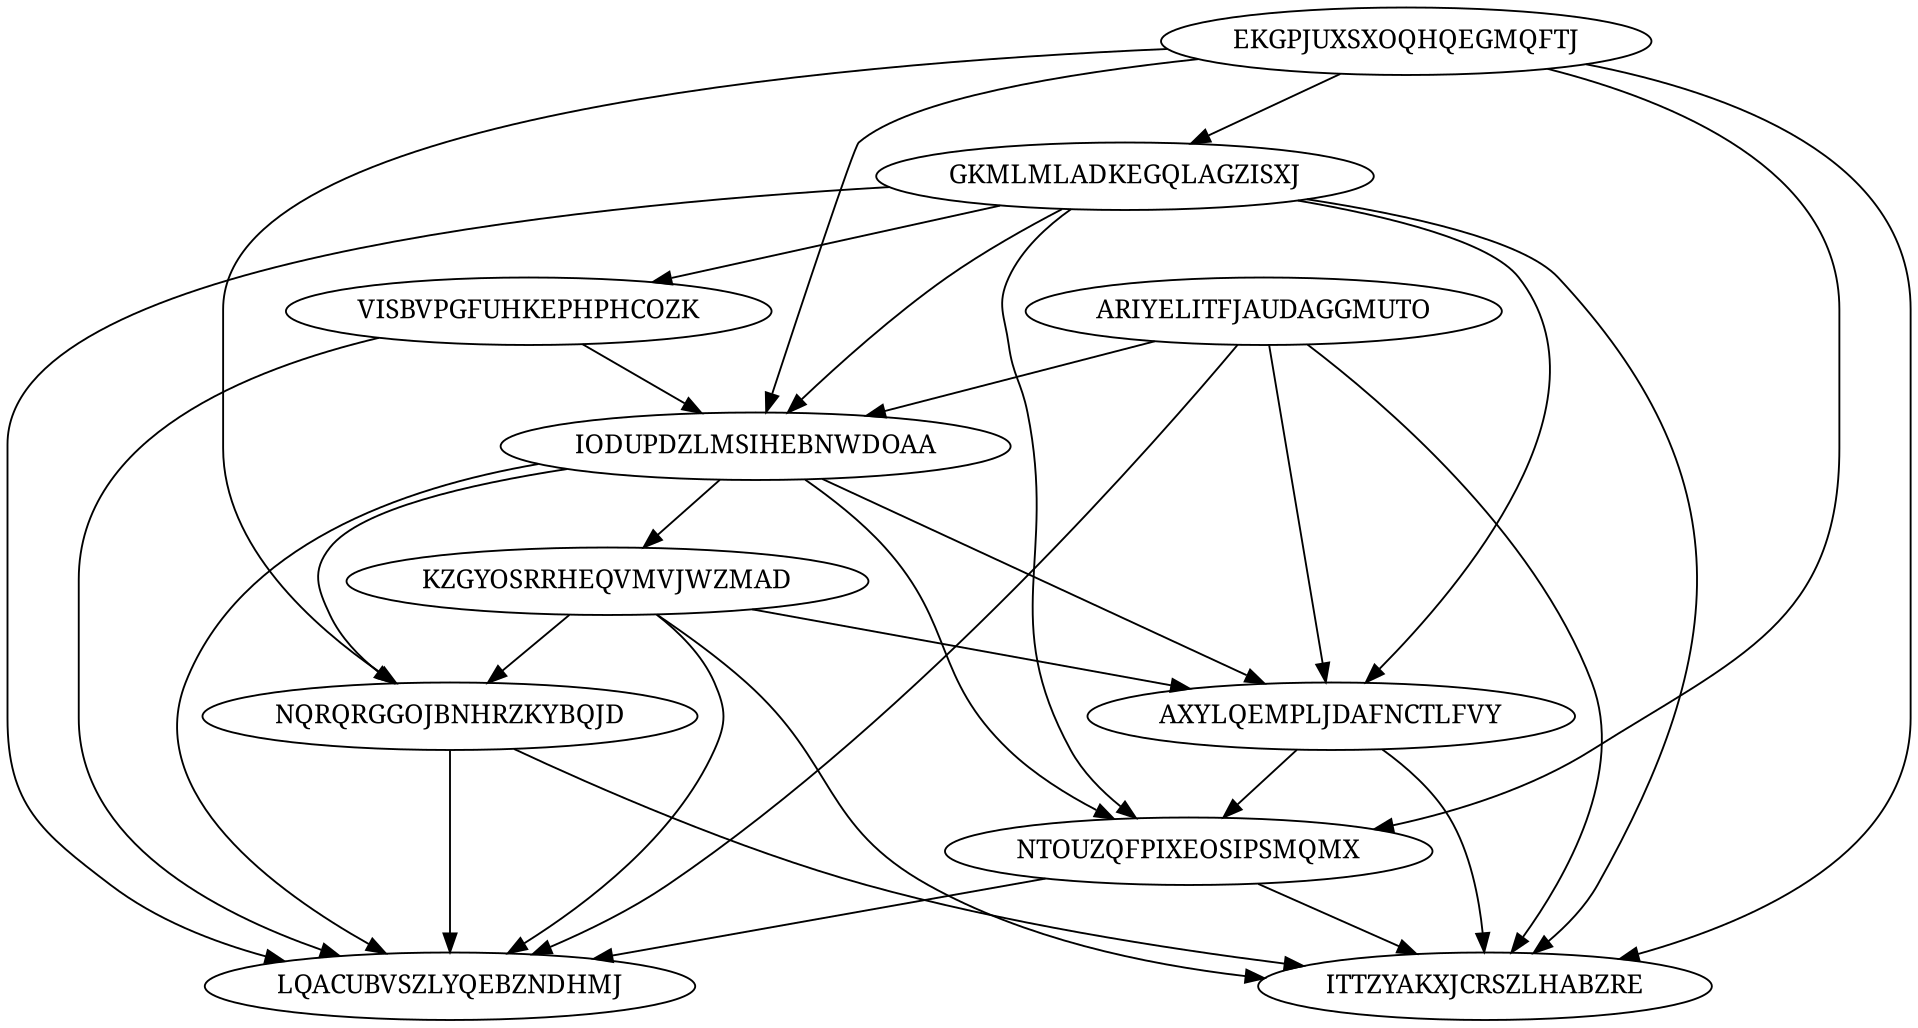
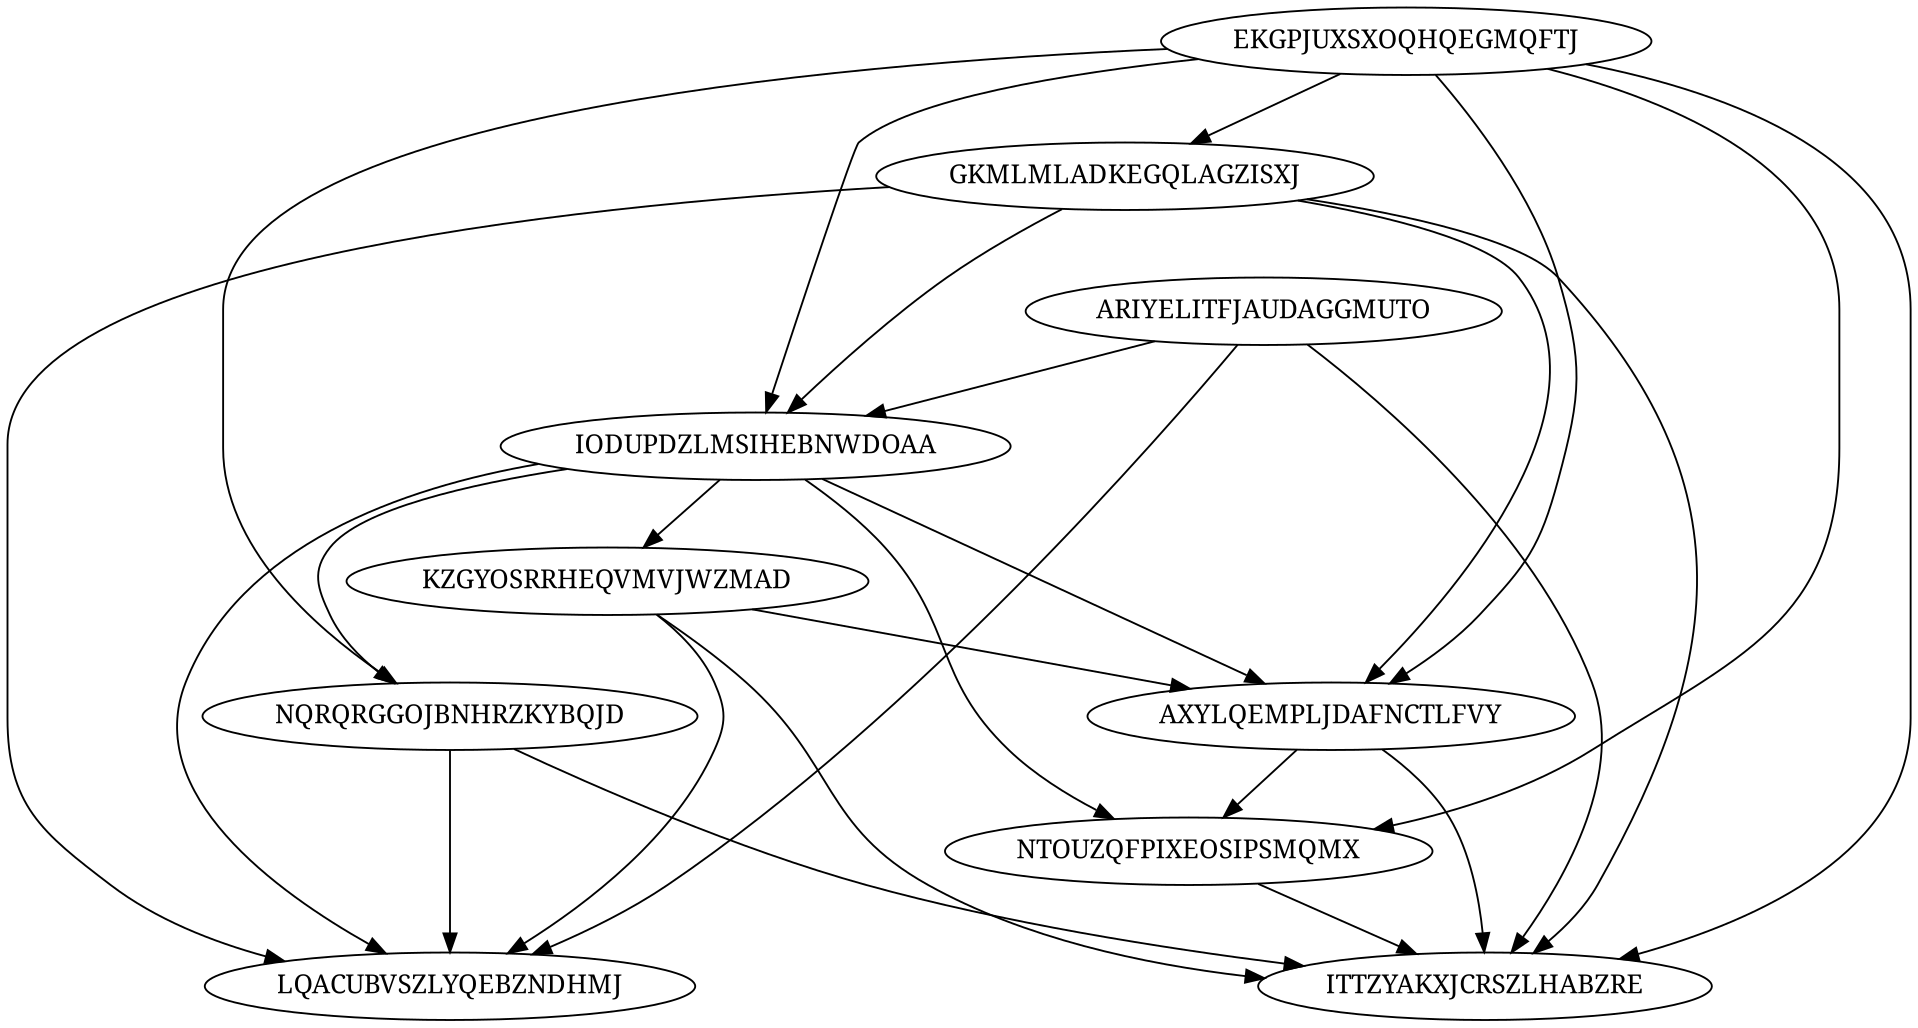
(529, 311) -> none
(1296, 504) -> (1576, 386)
(1037, 506) -> none
(536, 643) -> none
(829, 917) -> none
